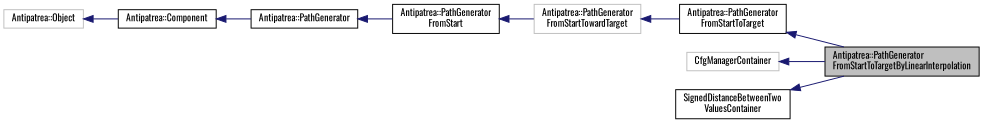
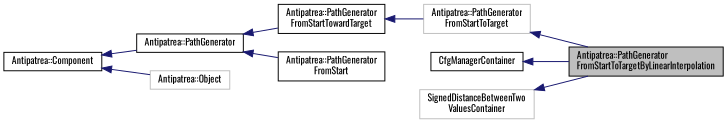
(106, 19) -> (131, 72)
(522, 19) -> (265, 30)
(587, 19) -> (332, 19)
(733, 19) -> (477, 19)
(733, 62) -> (477, 62)
(733, 104) -> (477, 104)
